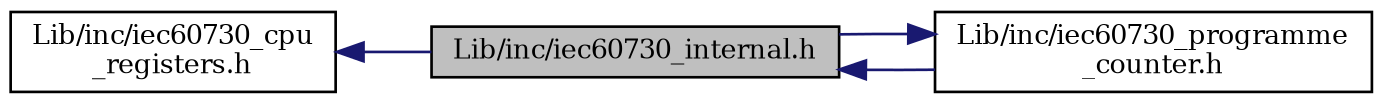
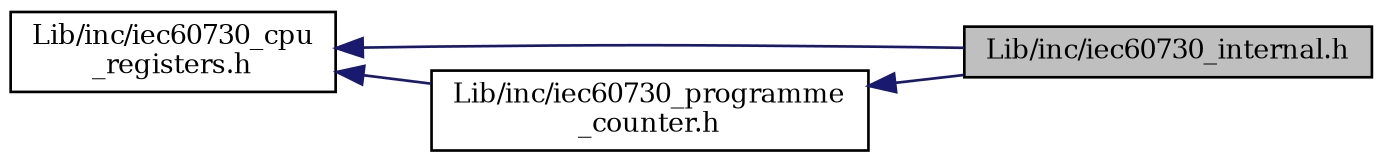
(900, 70) -> (397, 79)
